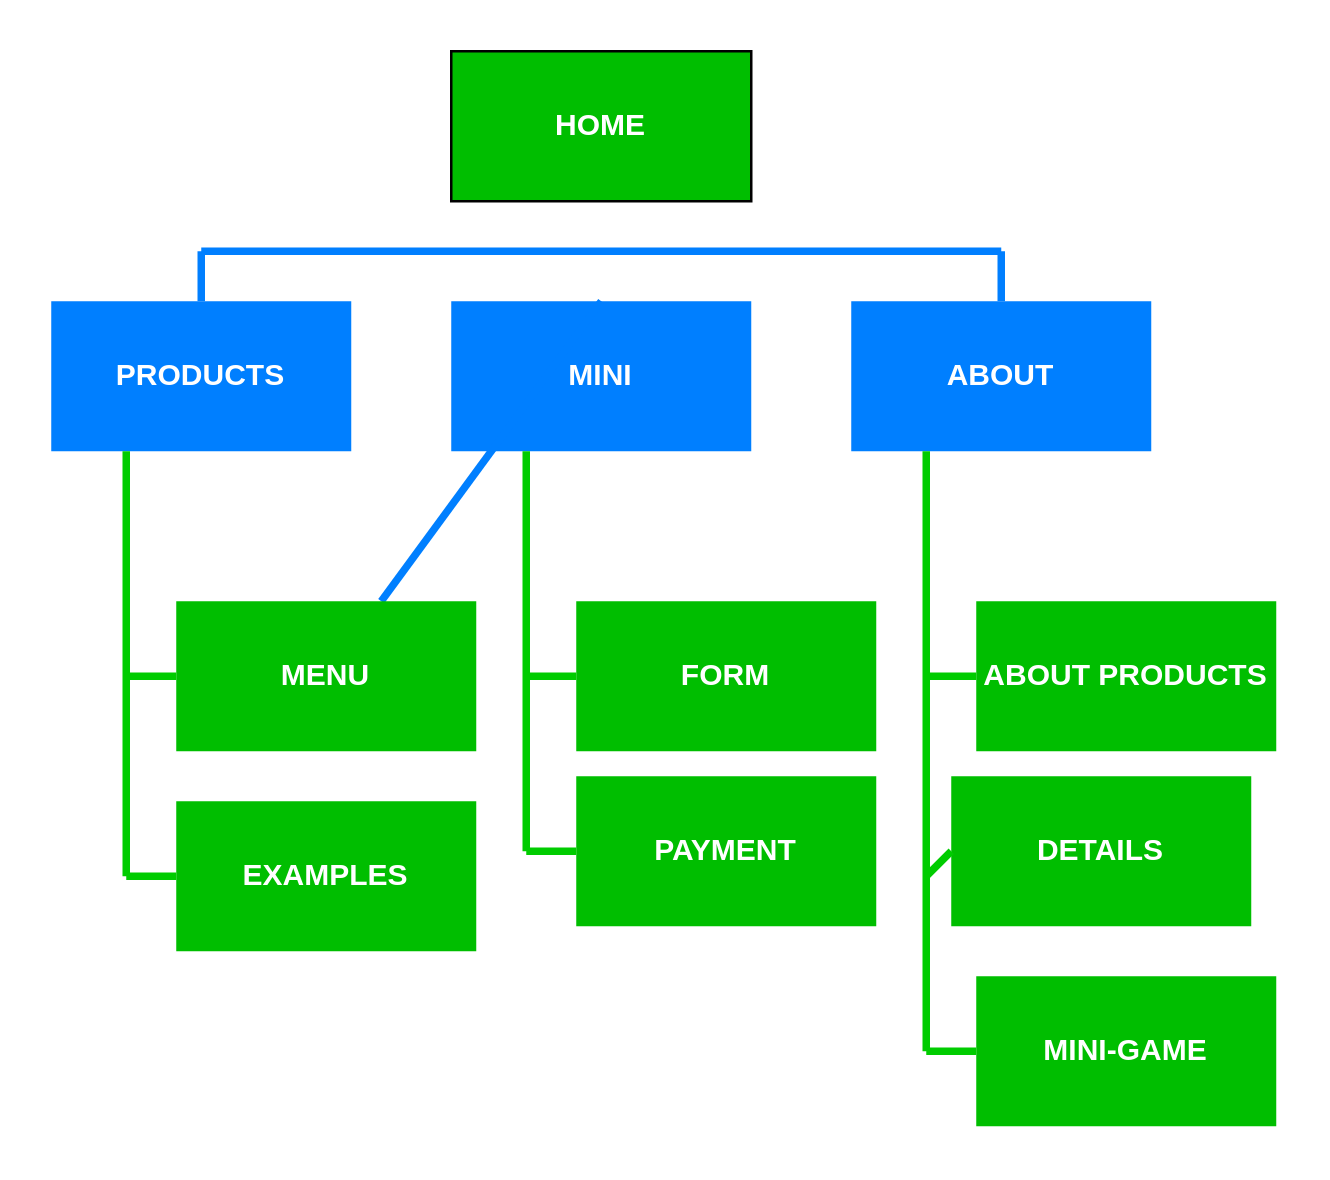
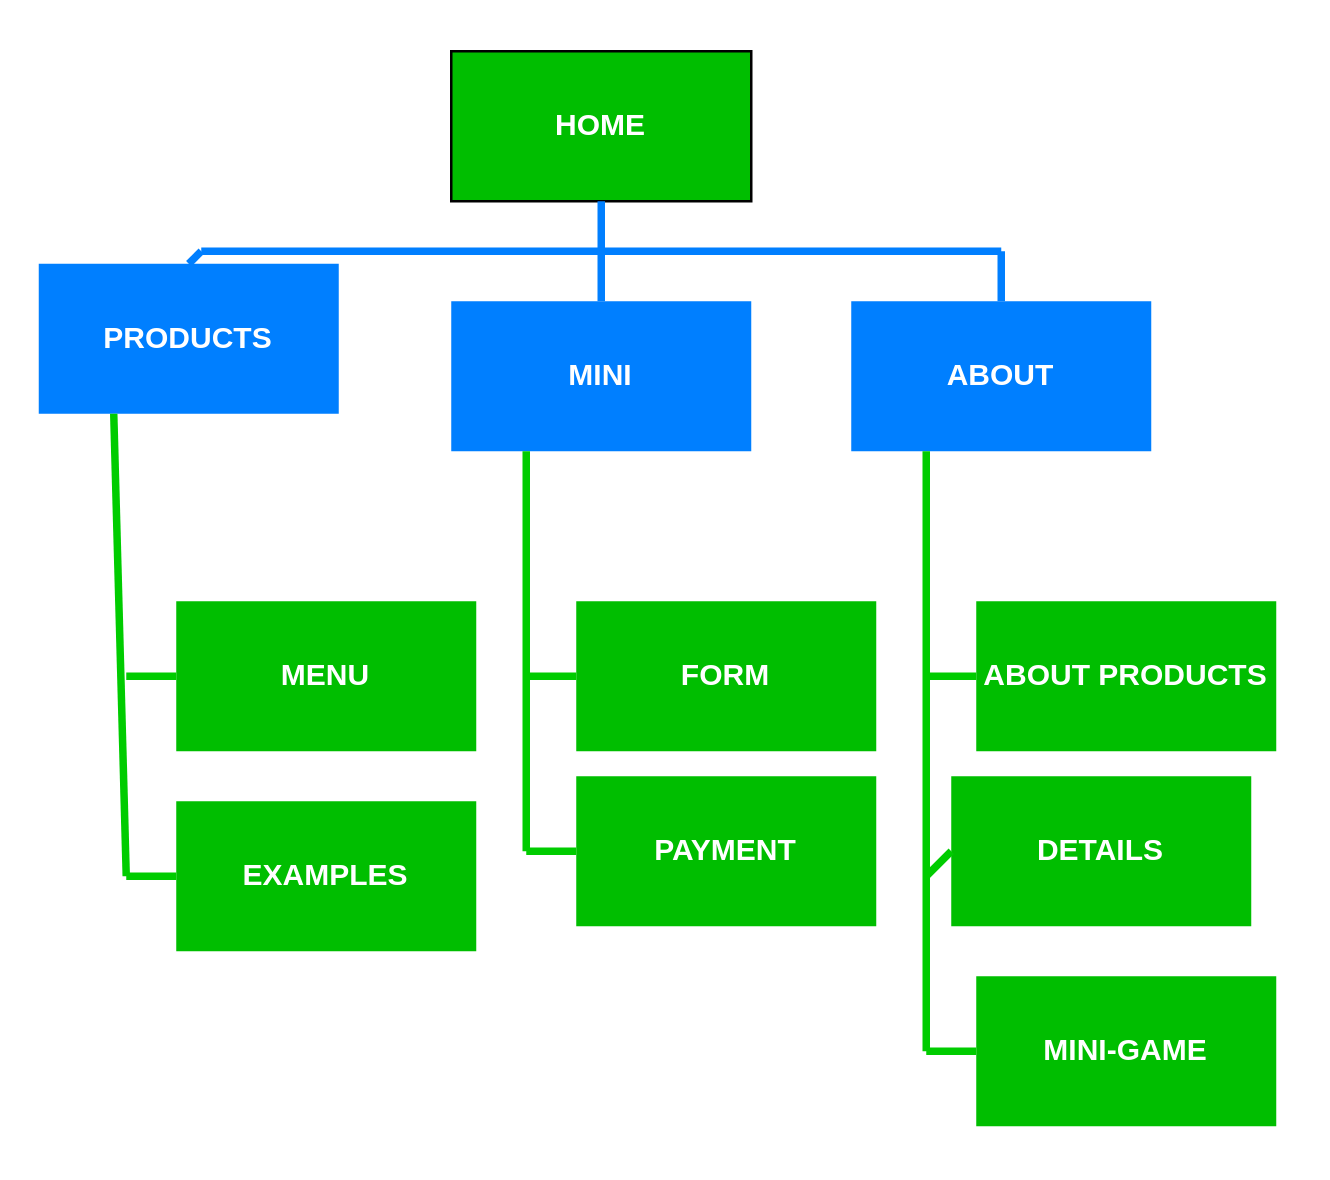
(201, 376) -> (189, 339)
(437, 525) -> (601, 224)
